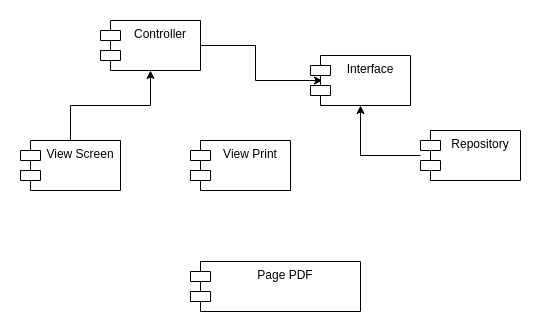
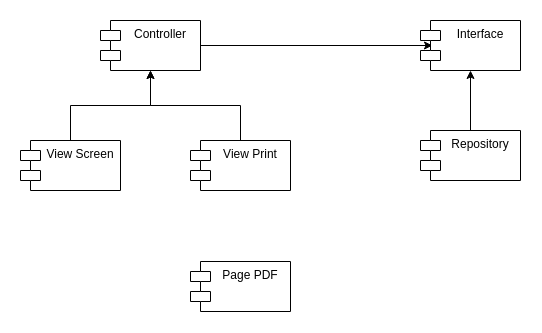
(361, 81) -> (471, 46)
none -> (214, 106)
(276, 287) -> (241, 287)
